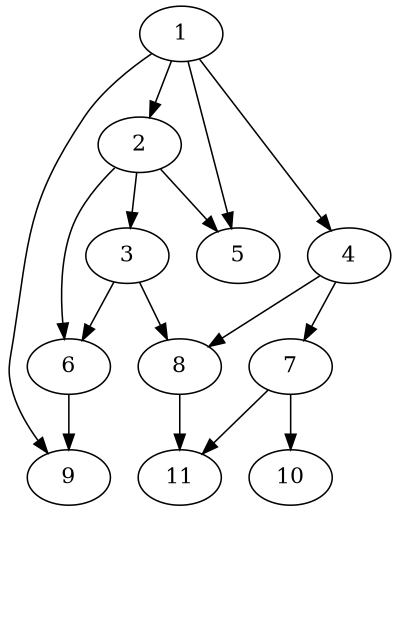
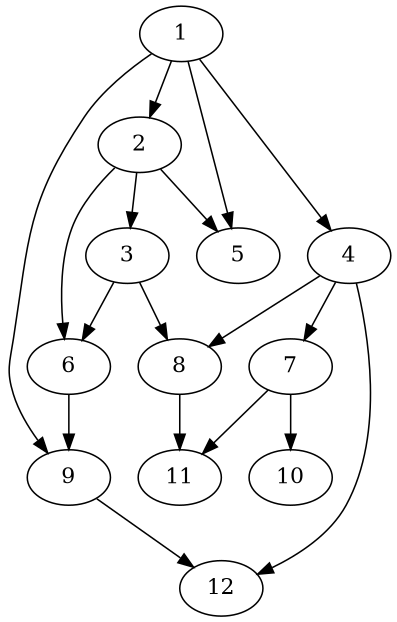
none -> (221, 588)
